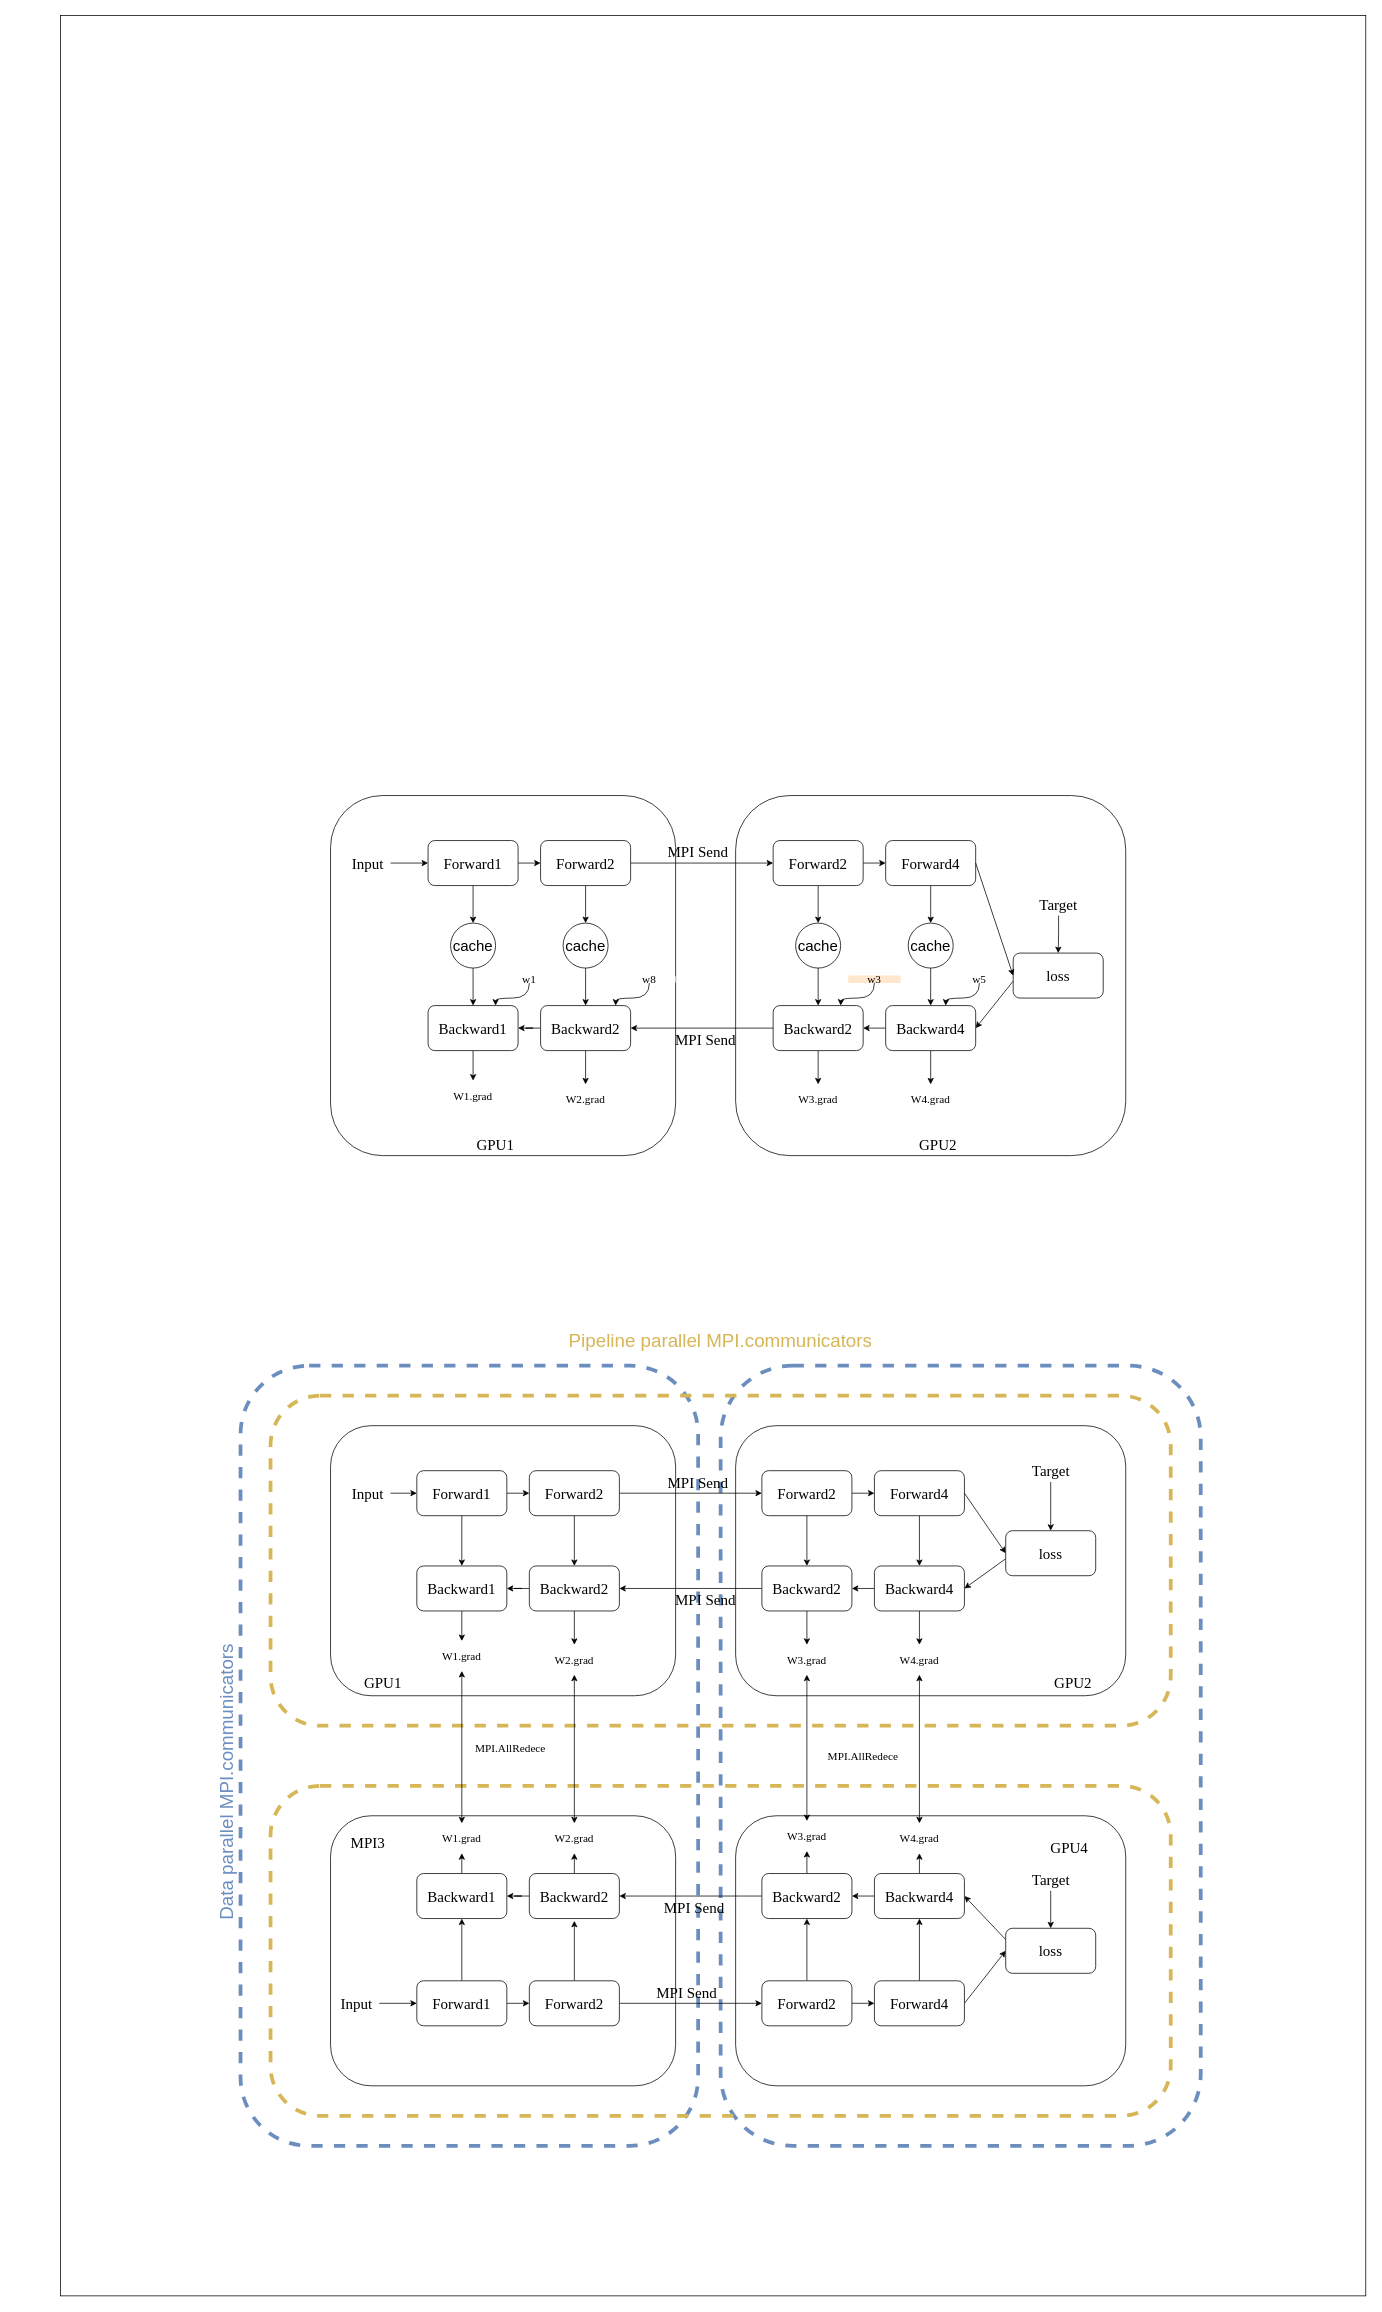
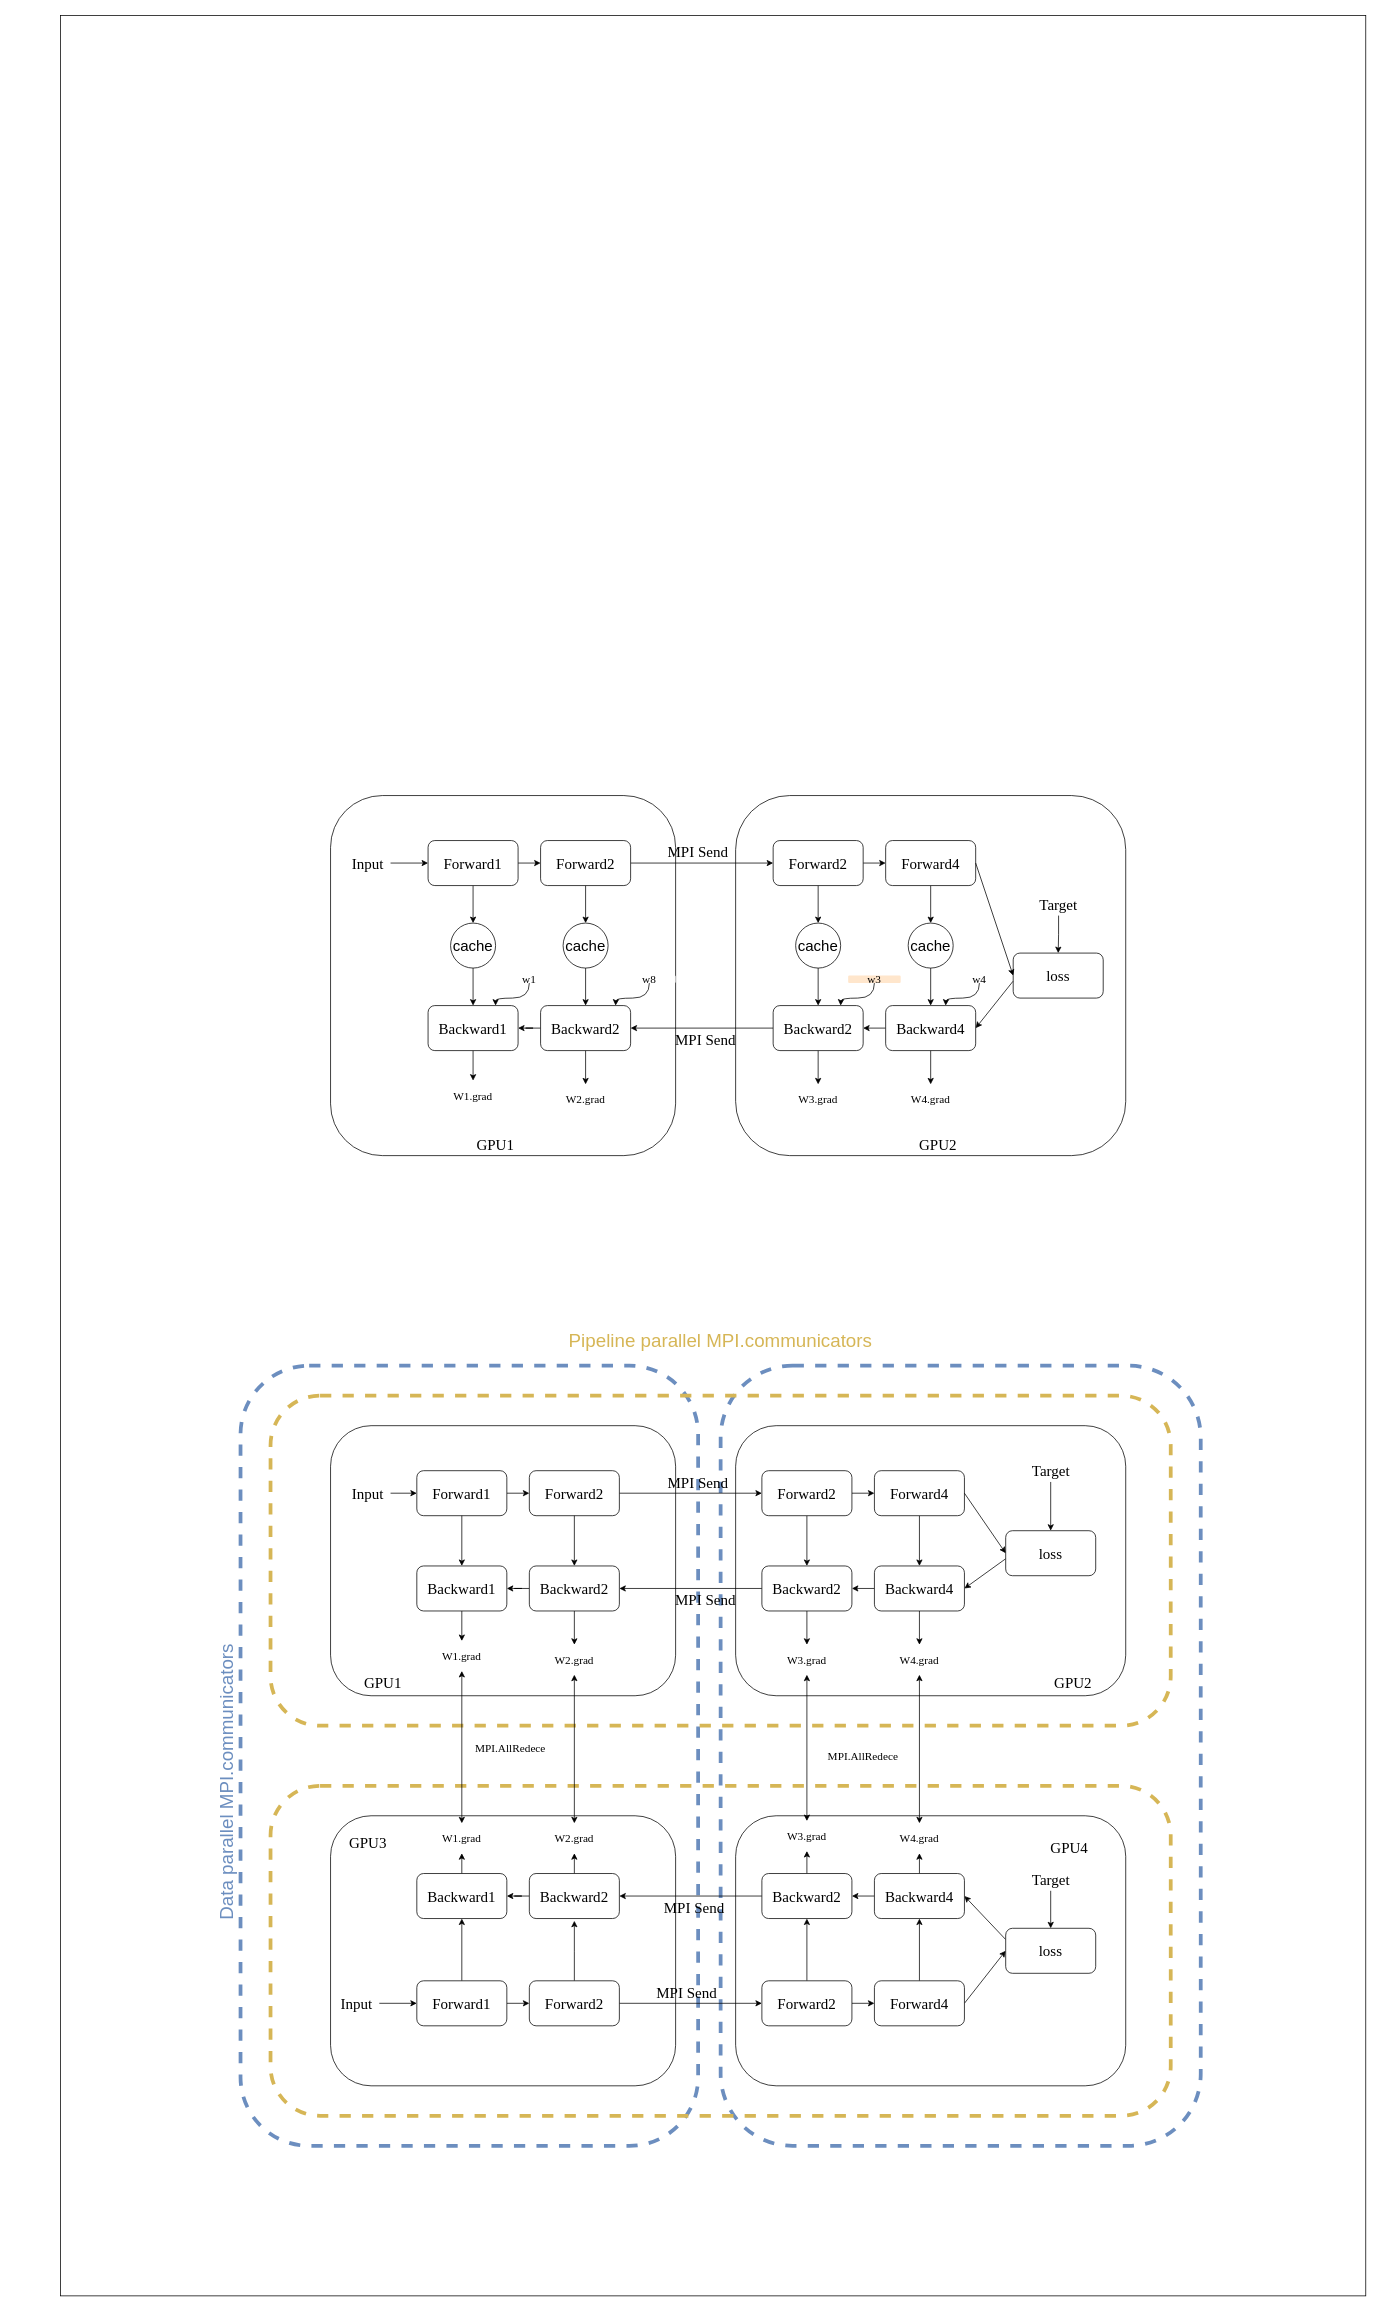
(979, 979) -> (979, 979)
(368, 1842) -> (368, 1842)
